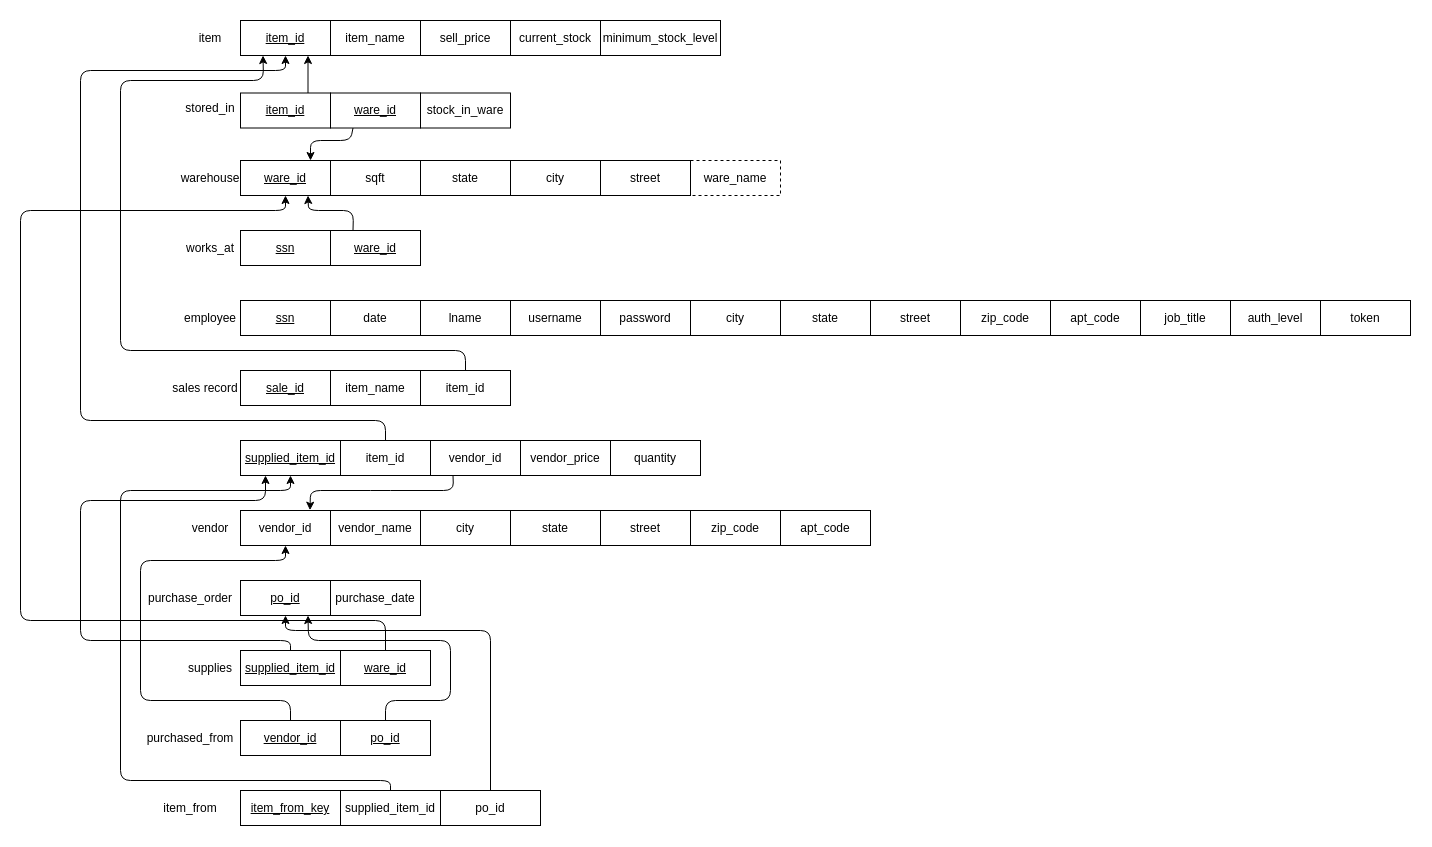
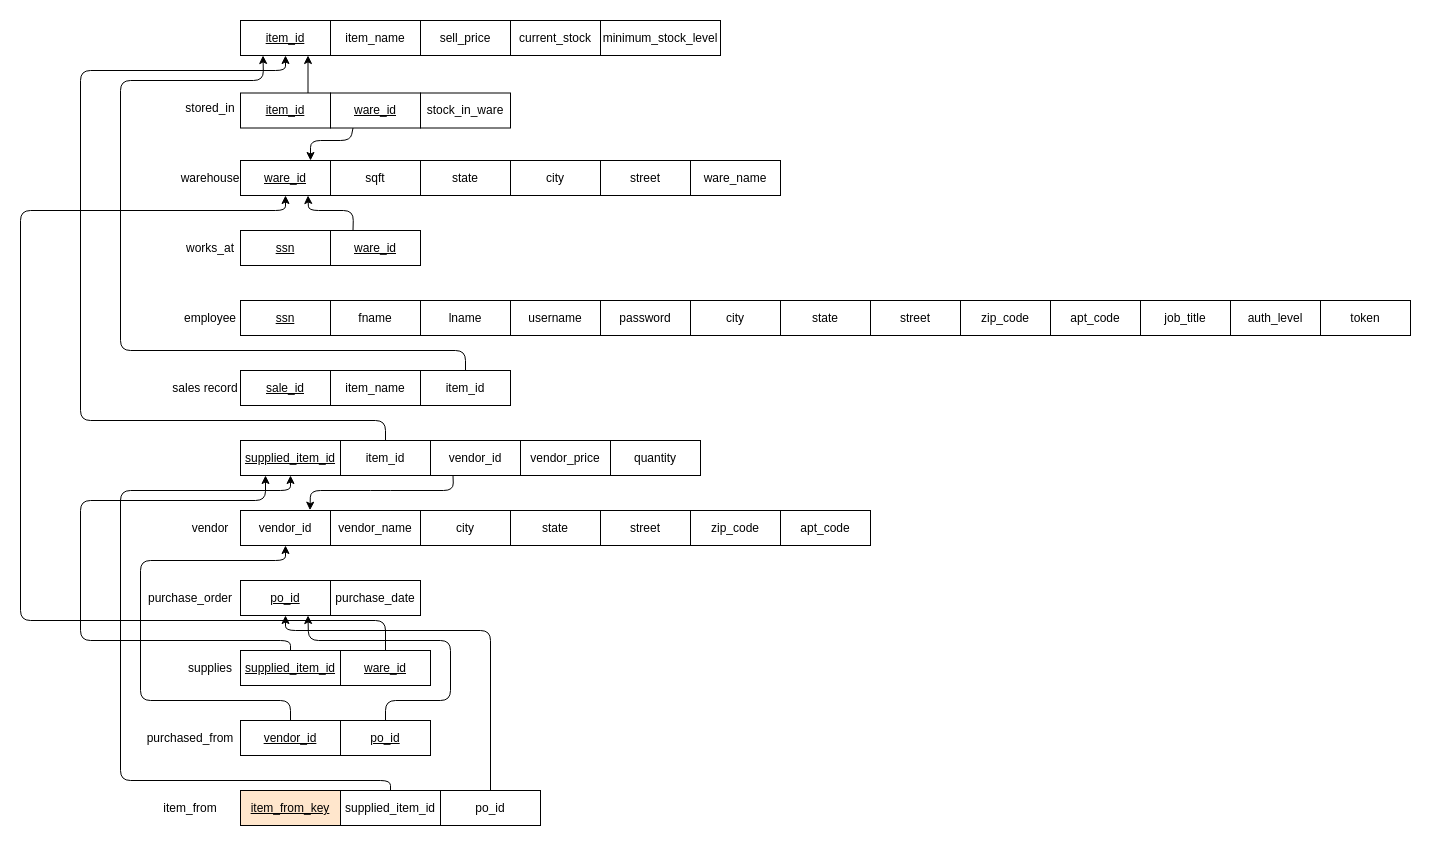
(211, 38) -> none
(736, 178) -> (736, 178)
(376, 319) -> (376, 319)
(291, 808) -> (291, 808)
